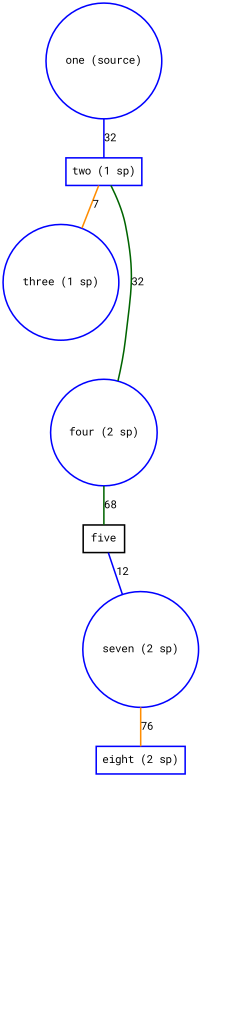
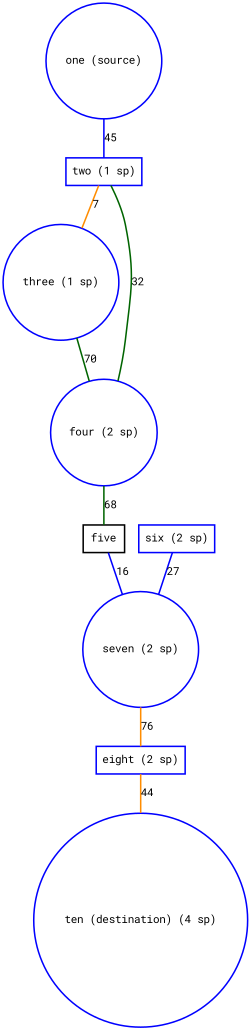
(110, 138) -> (110, 138)
none -> (83, 360)
none -> (177, 539)
(123, 572) -> (123, 572)
none -> (141, 920)
